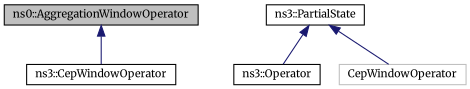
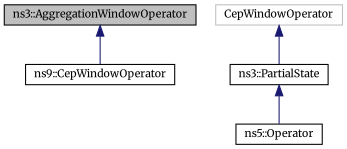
(101, 15) -> (100, 15)
(364, 48) -> (279, 50)
(101, 75) -> (100, 75)
(277, 75) -> (279, 134)
